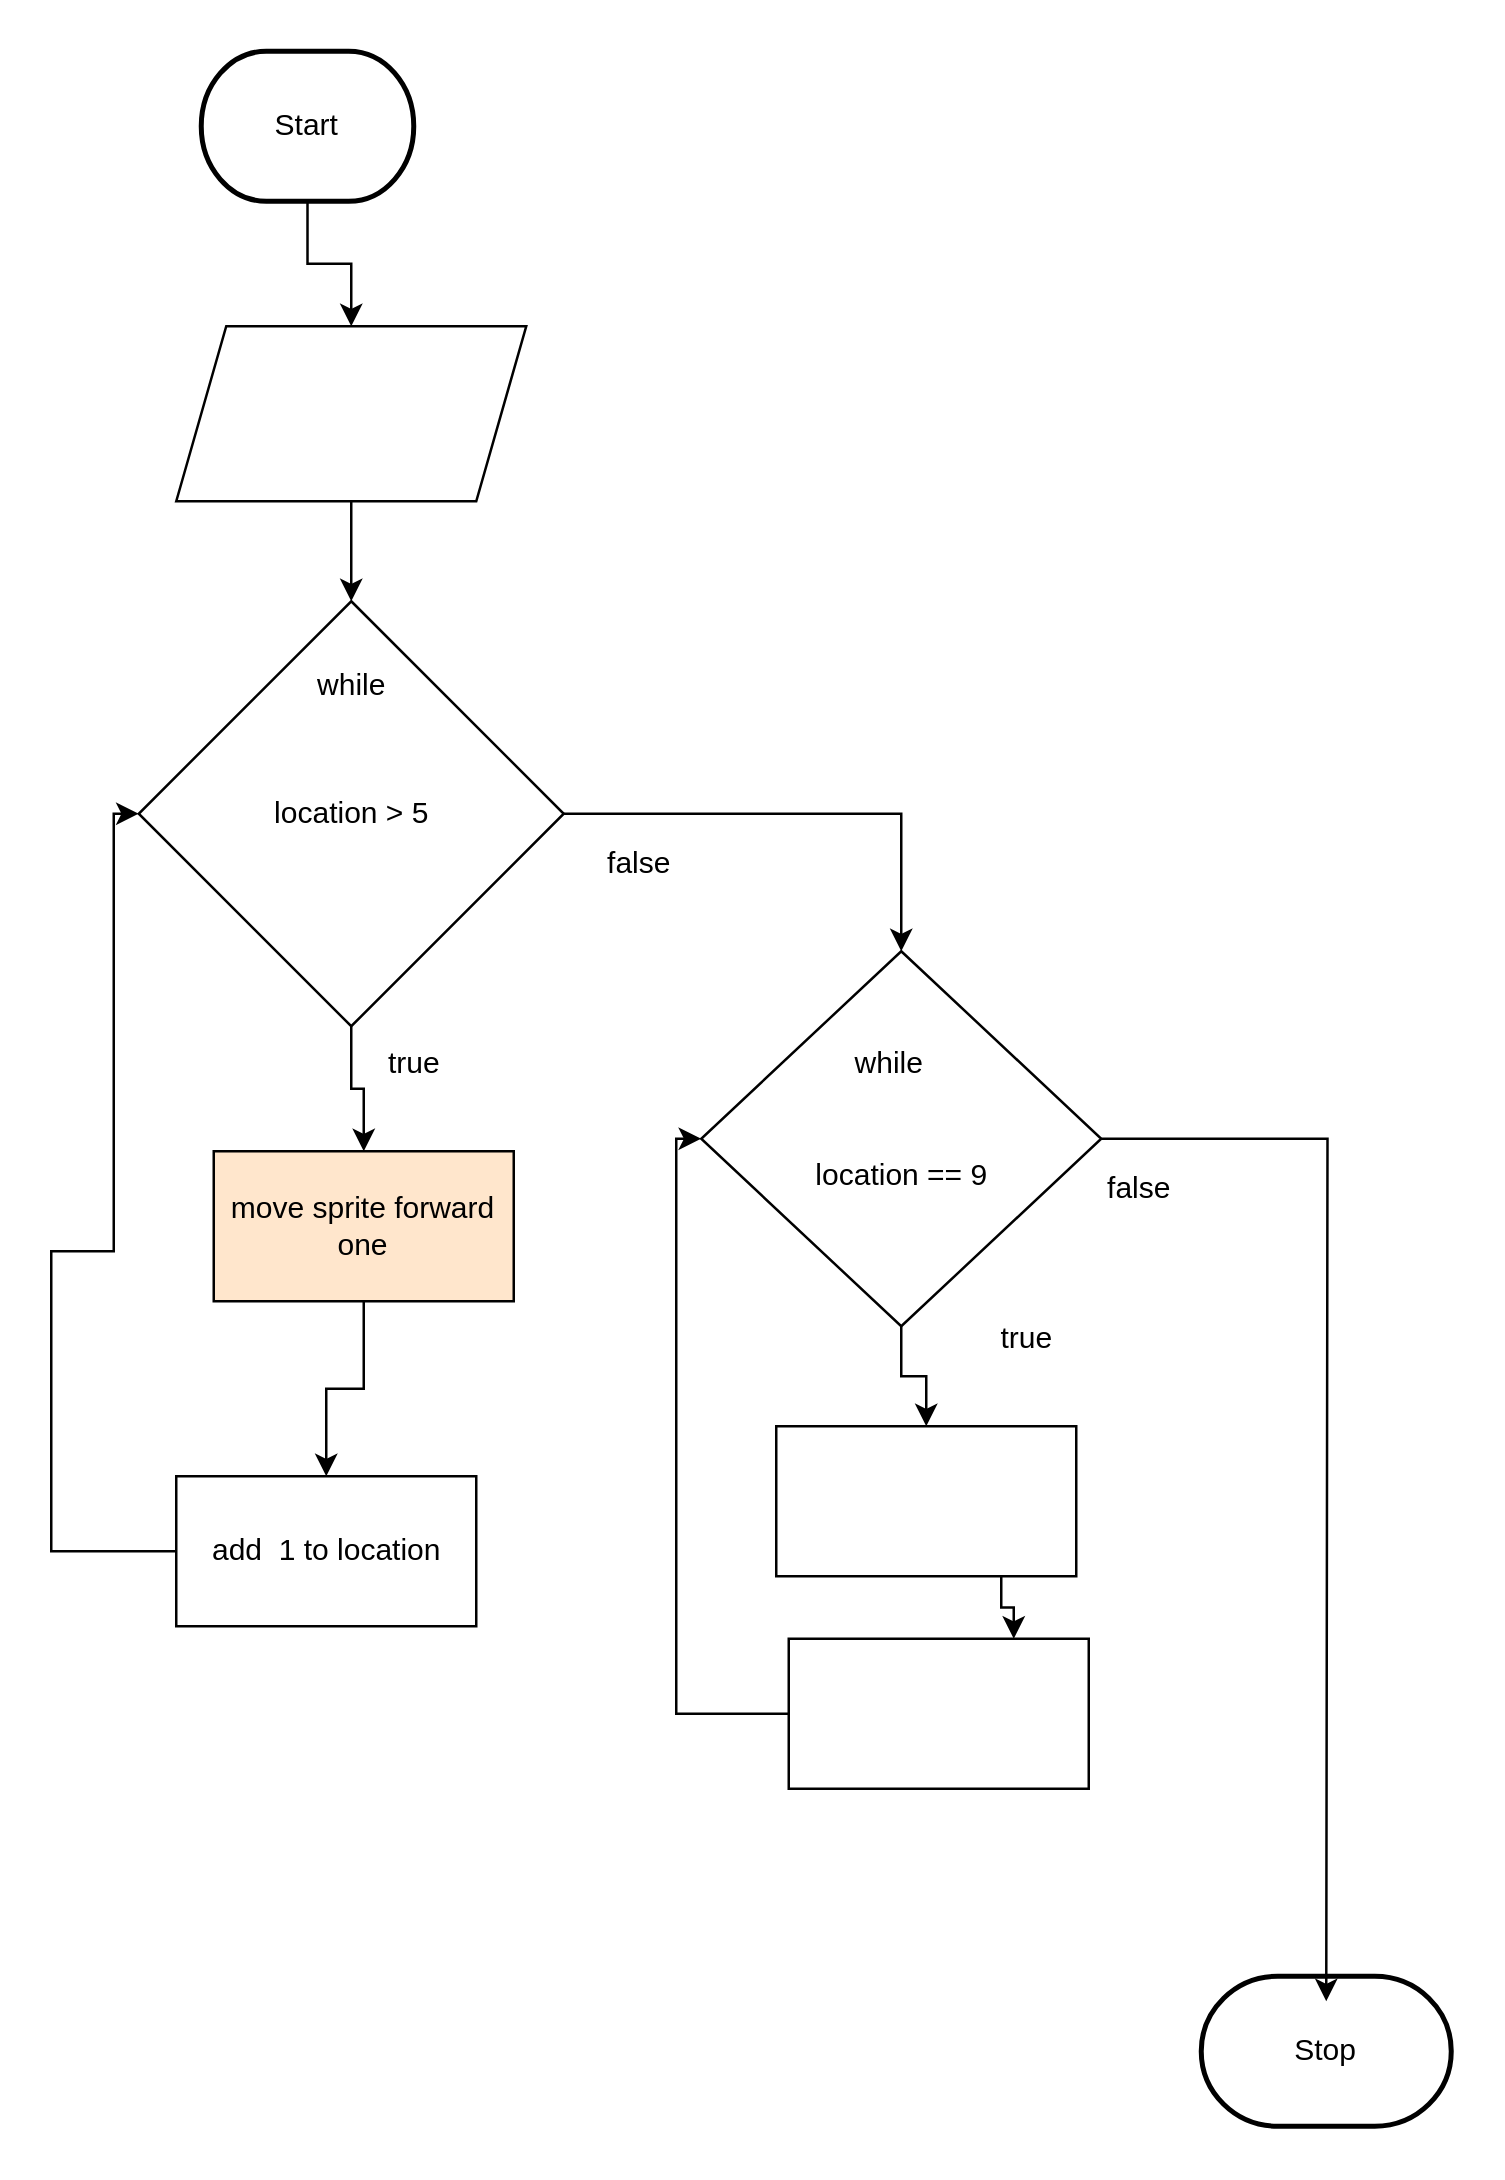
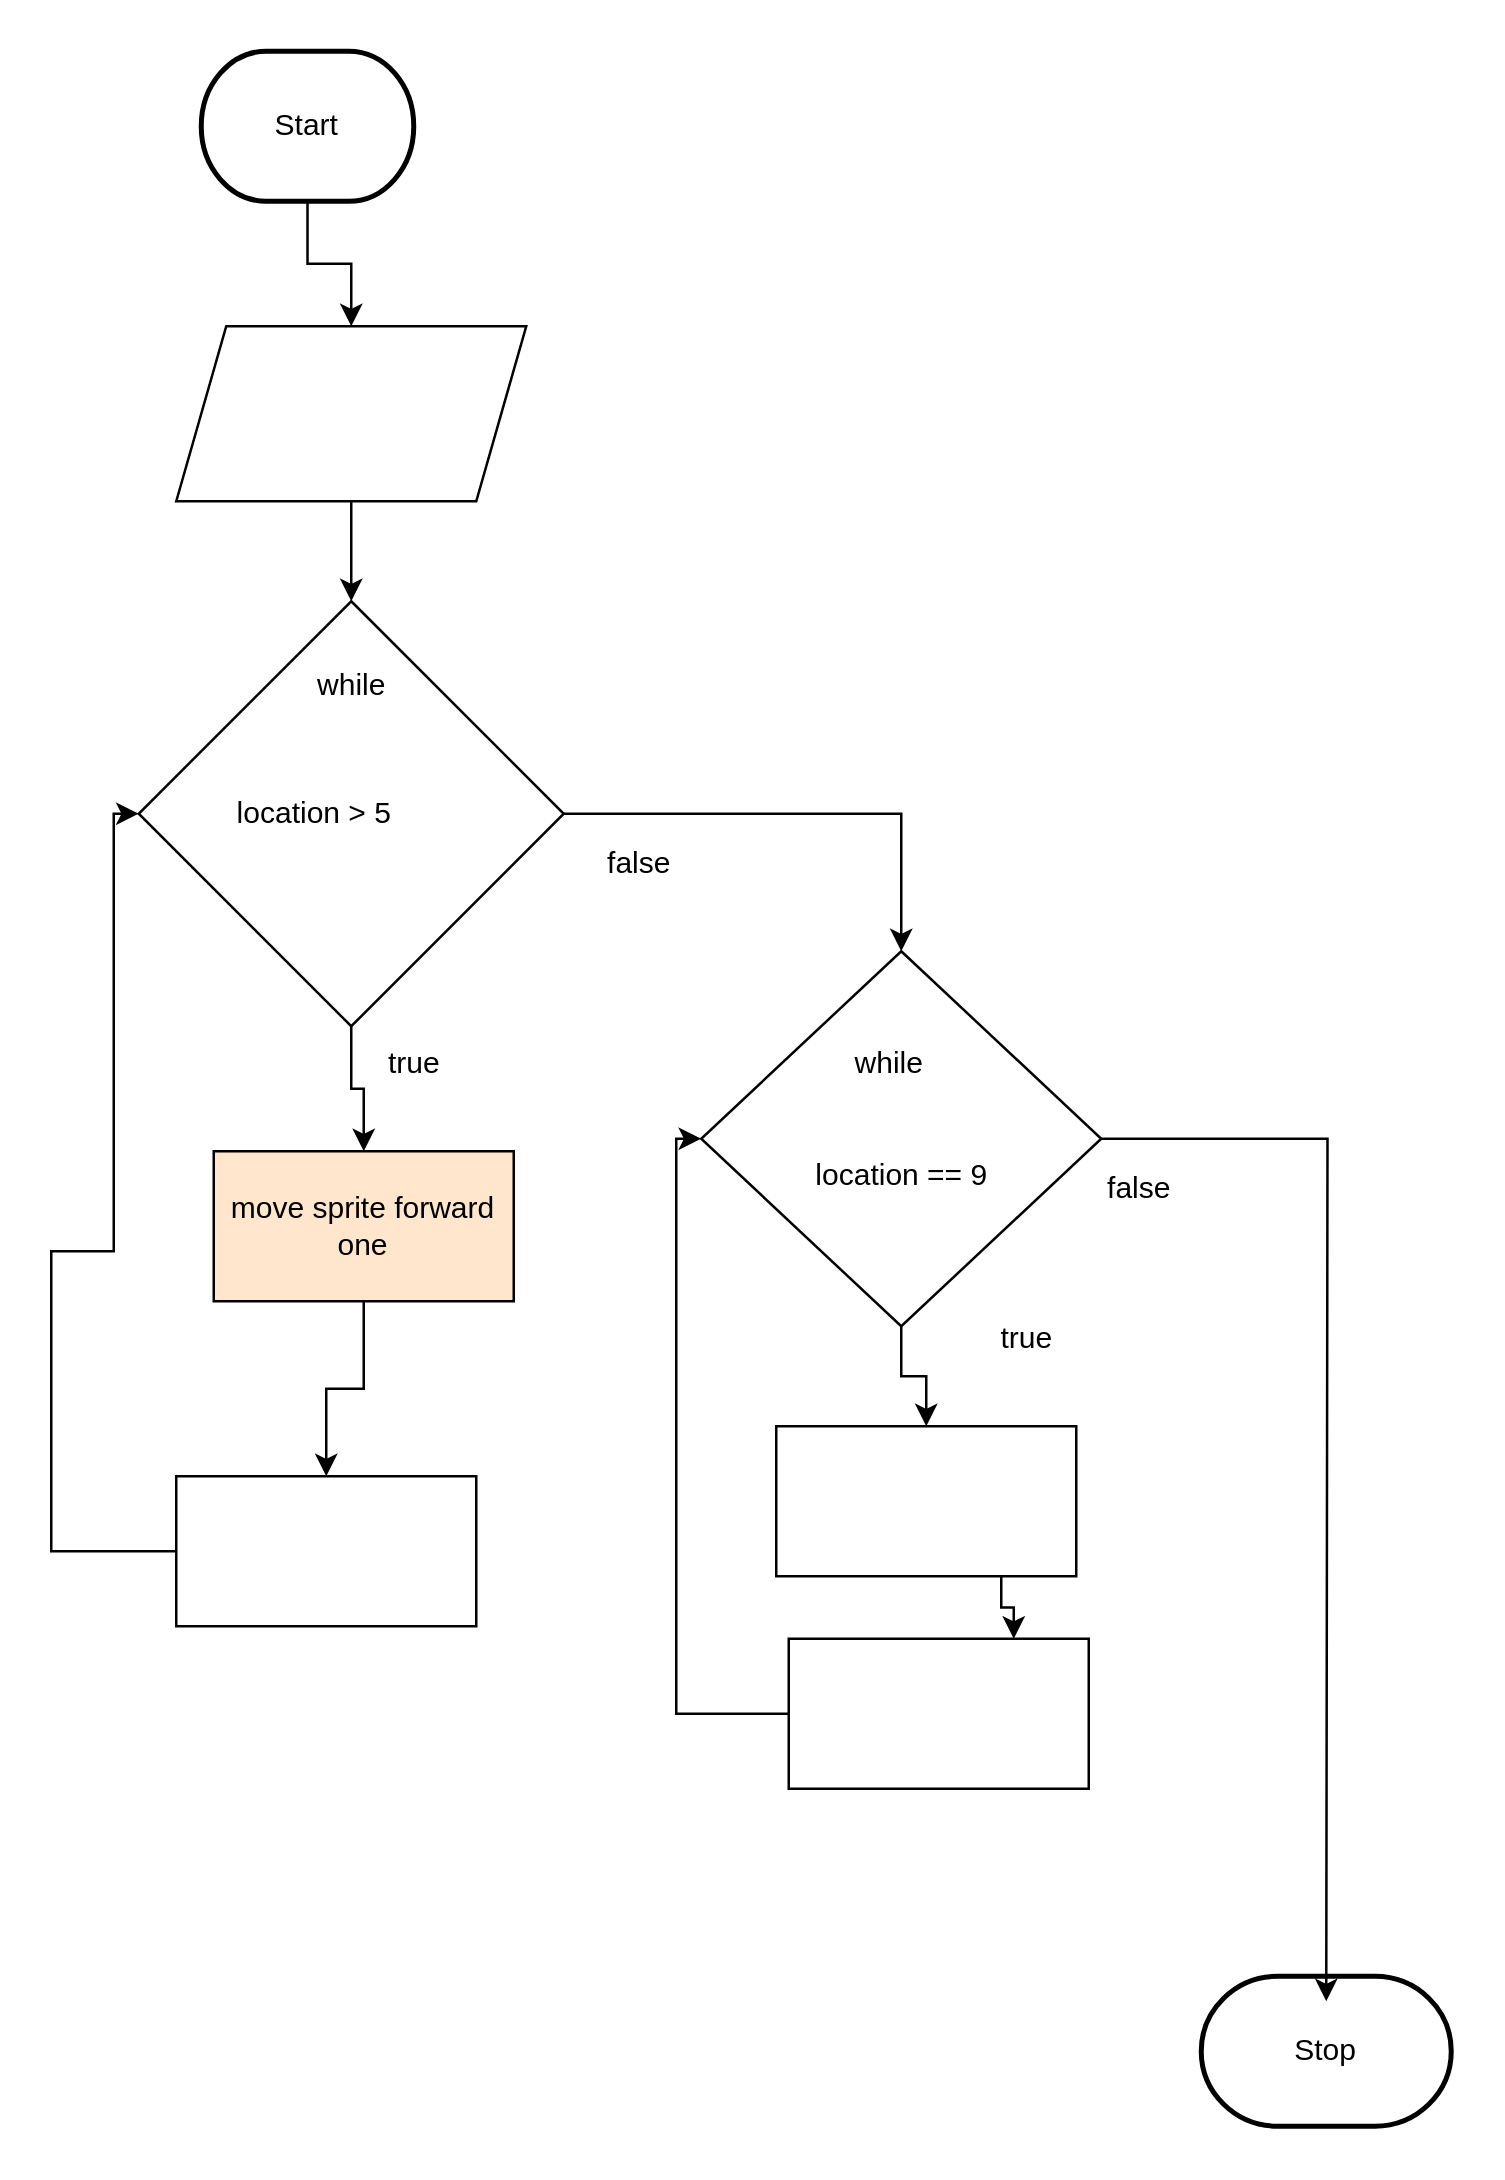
(351, 814) -> (314, 814)
(326, 1551) -> none
